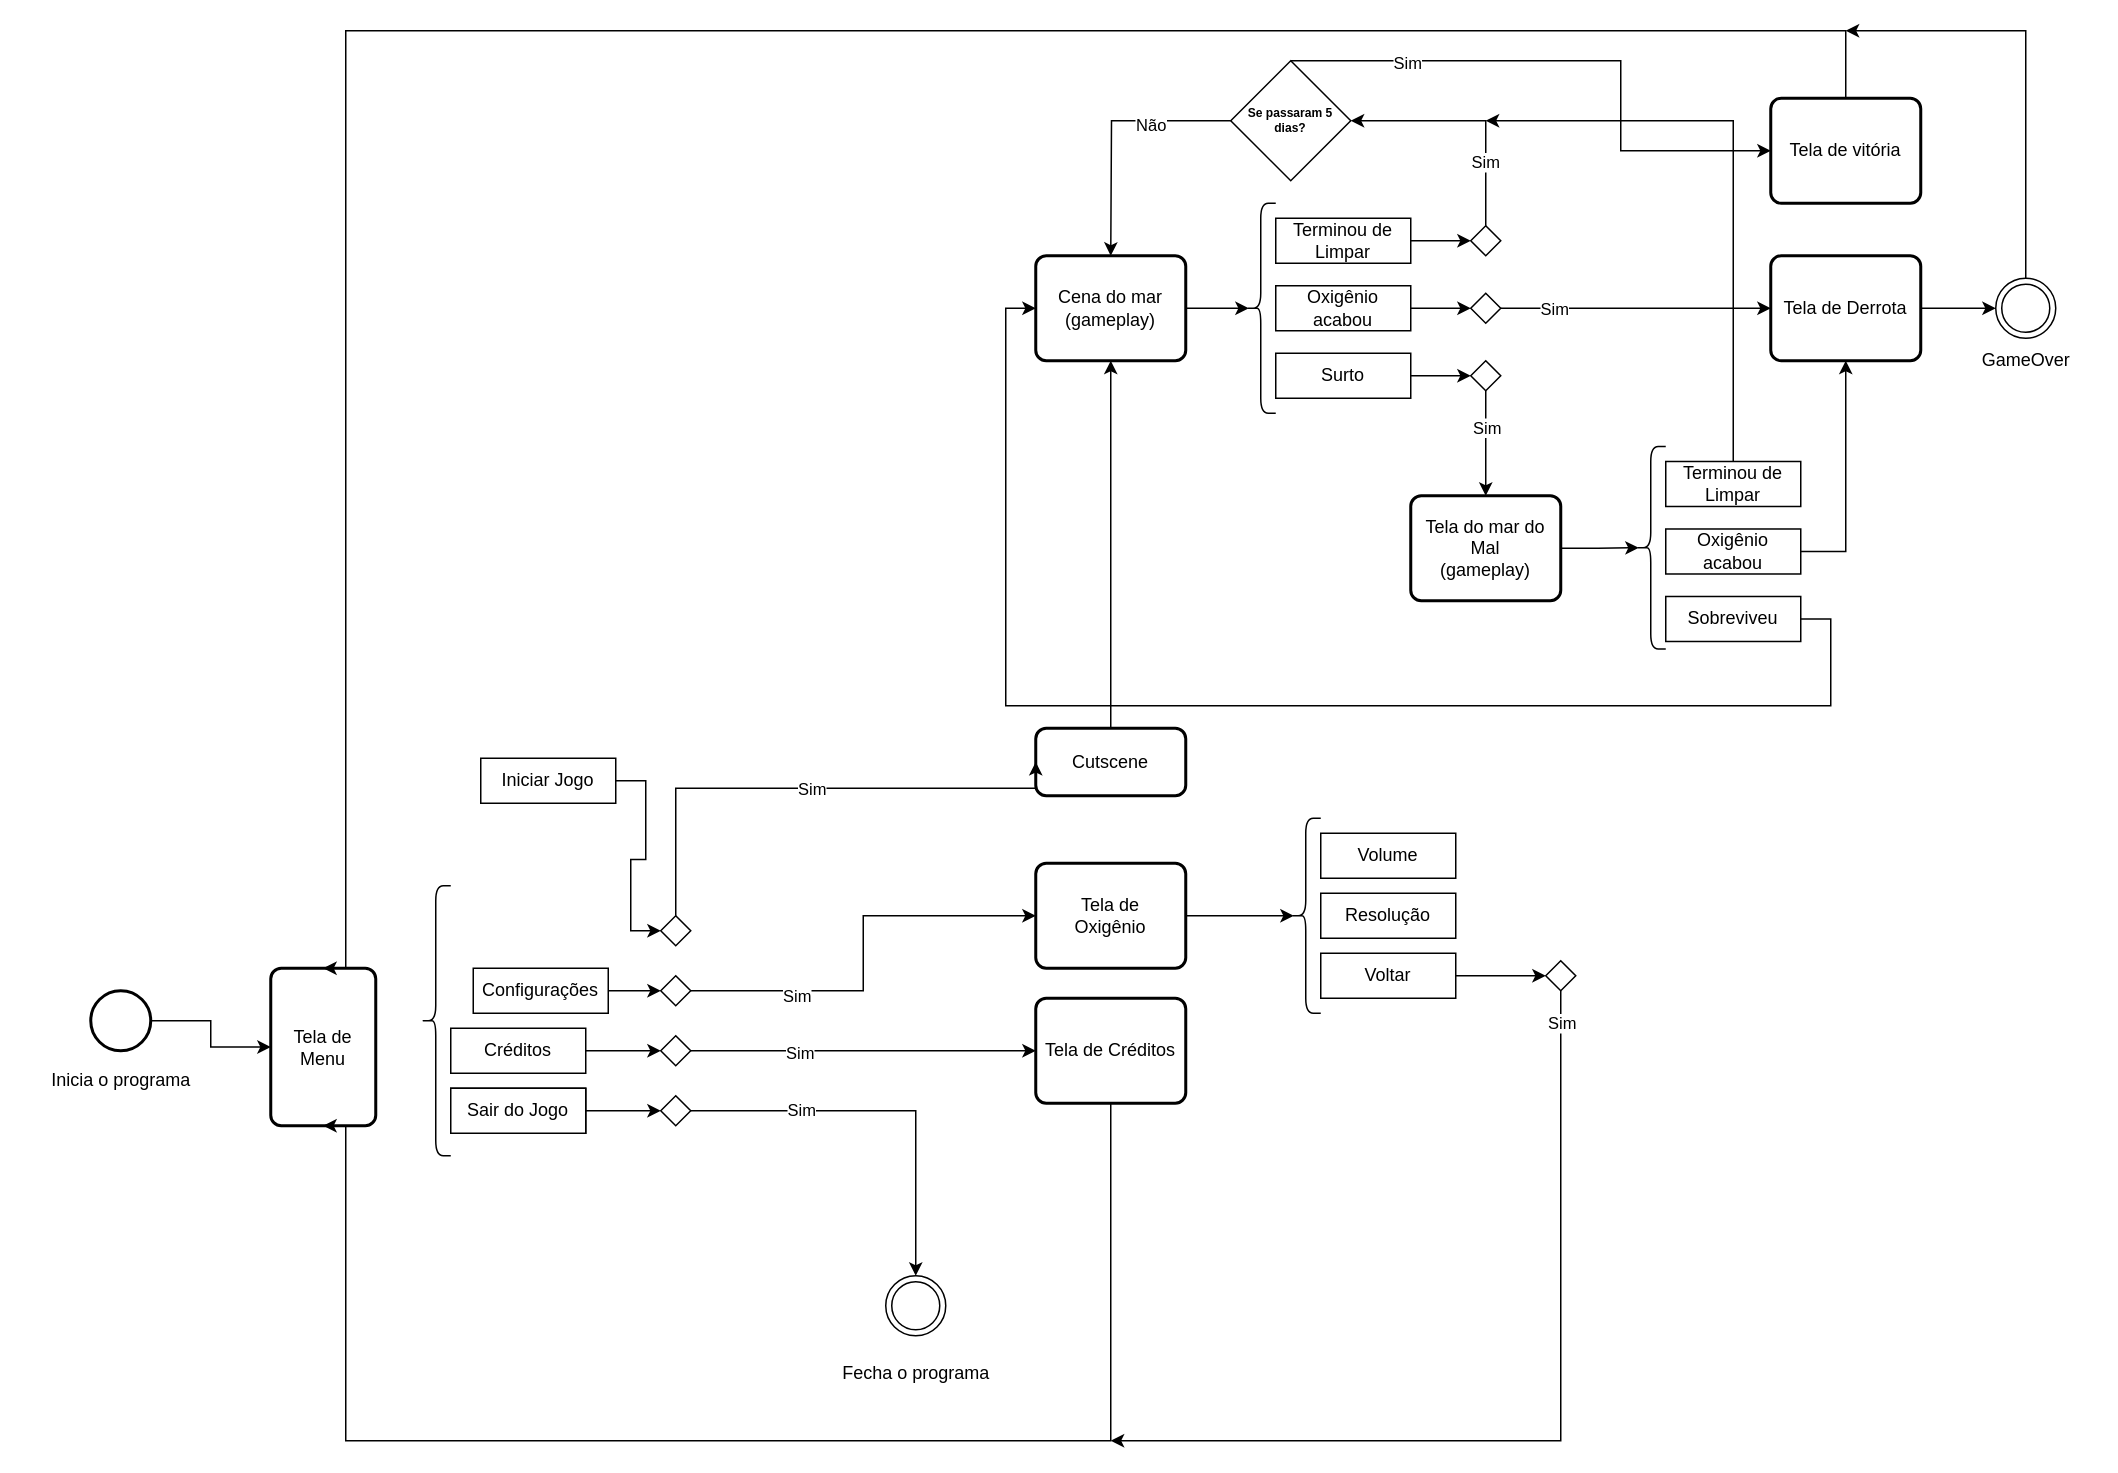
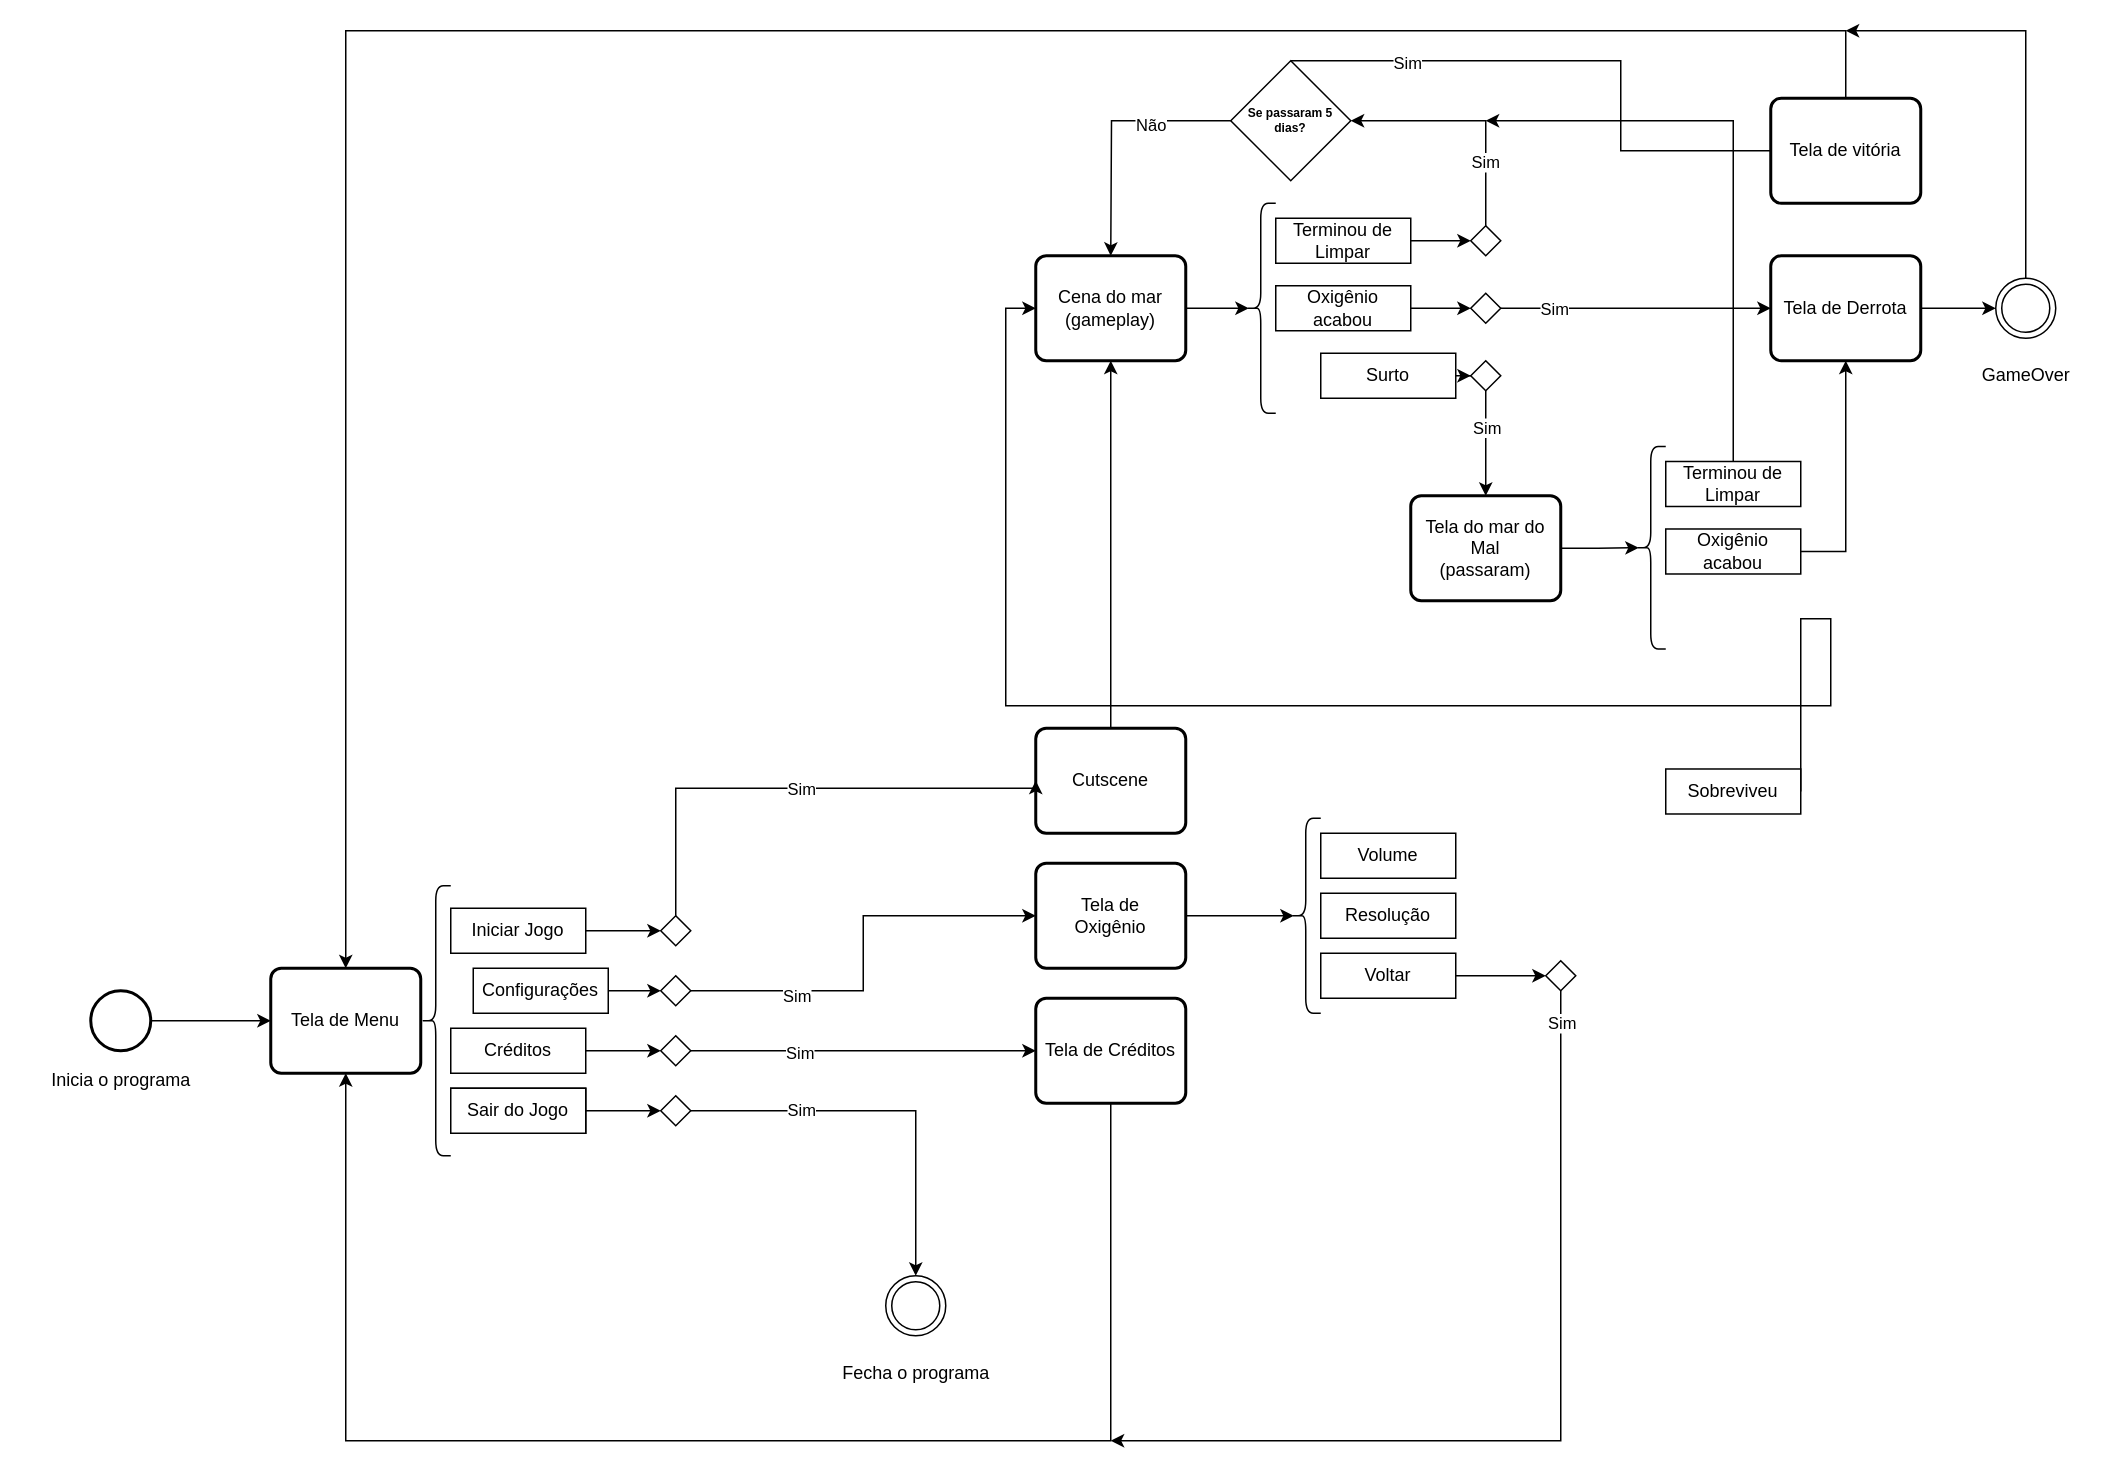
(1759, 151) -> (1763, 151)
(2026, 361) -> (2026, 376)
(1343, 376) -> (1388, 376)
(1486, 548) -> (1486, 548)
(1733, 619) -> (1733, 791)
(1111, 762) -> (1111, 781)
(548, 781) -> (518, 931)
(323, 1047) -> (346, 1021)
